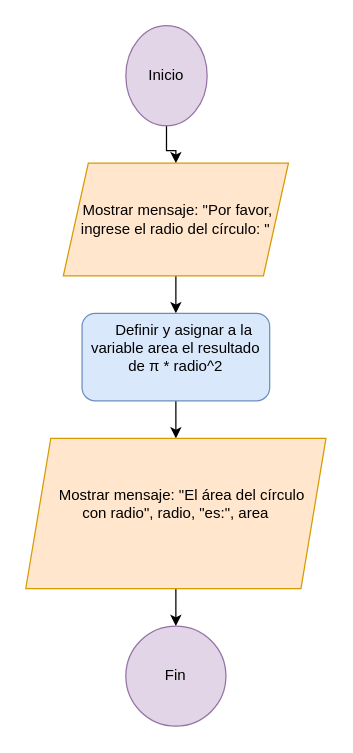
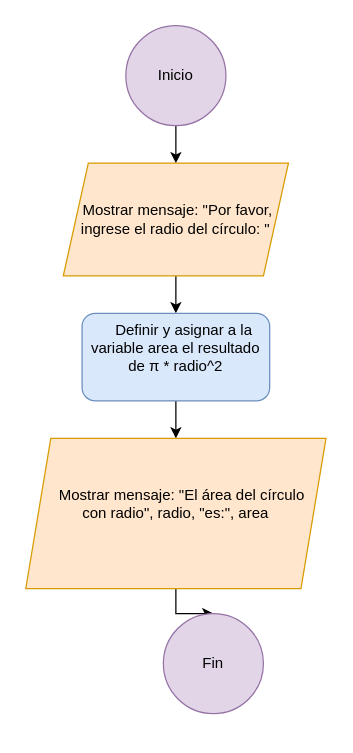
(166, 76) -> (176, 76)
(176, 676) -> (213, 663)
